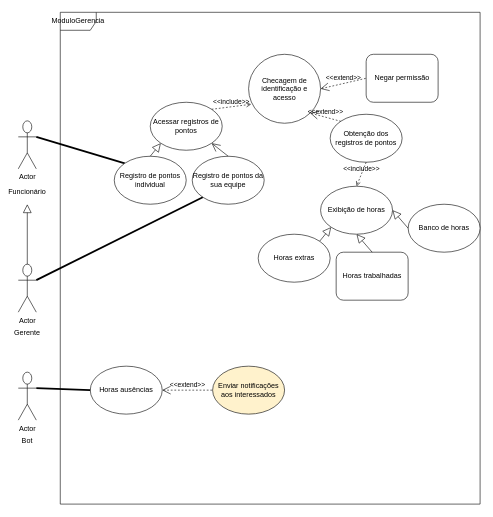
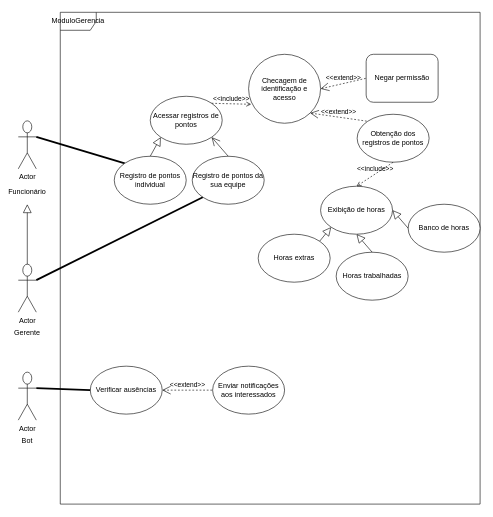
(186, 126) -> (186, 120)
(366, 138) -> (393, 138)
(372, 276) -> (372, 276)
(126, 390) -> (126, 390)
(249, 390) -> (249, 390)
